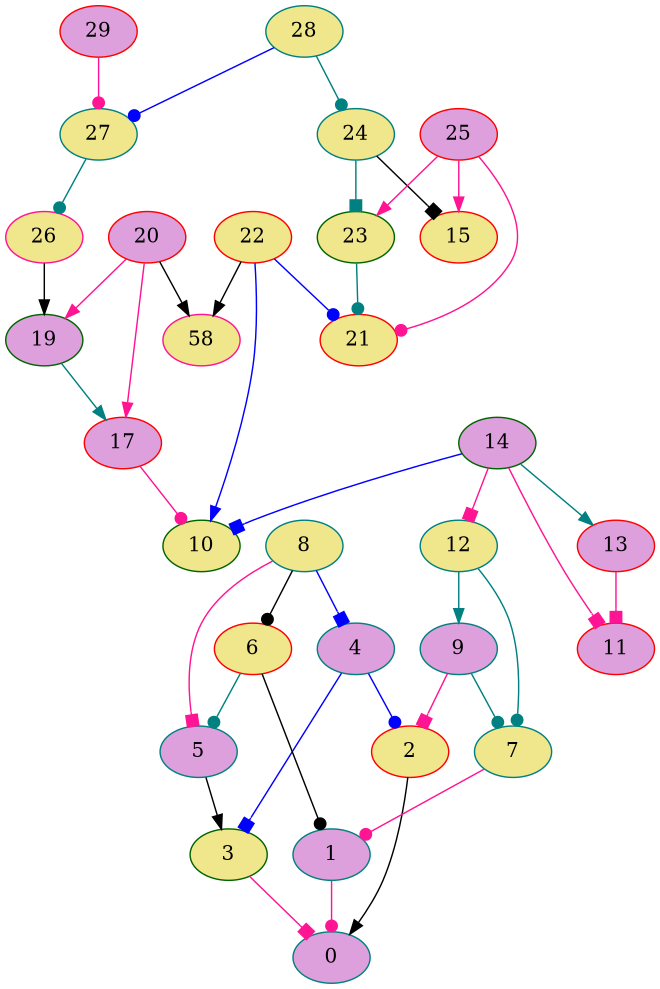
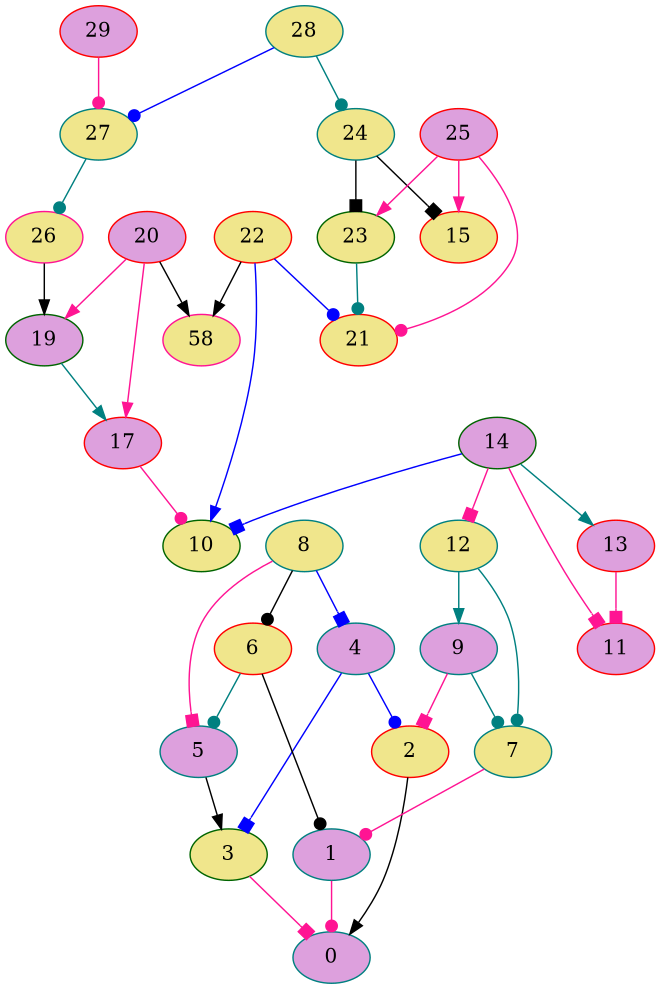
(356, 179) -> (356, 179)
